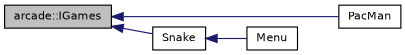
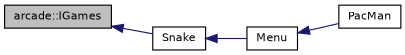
(231, 17) -> (324, 27)
